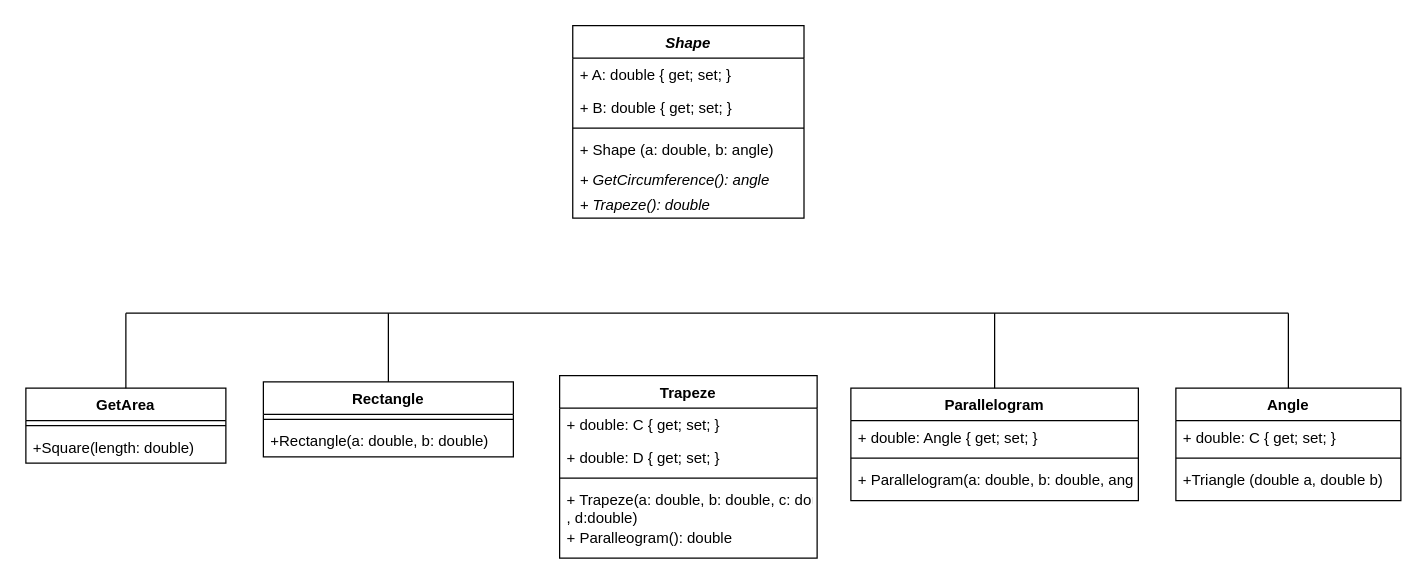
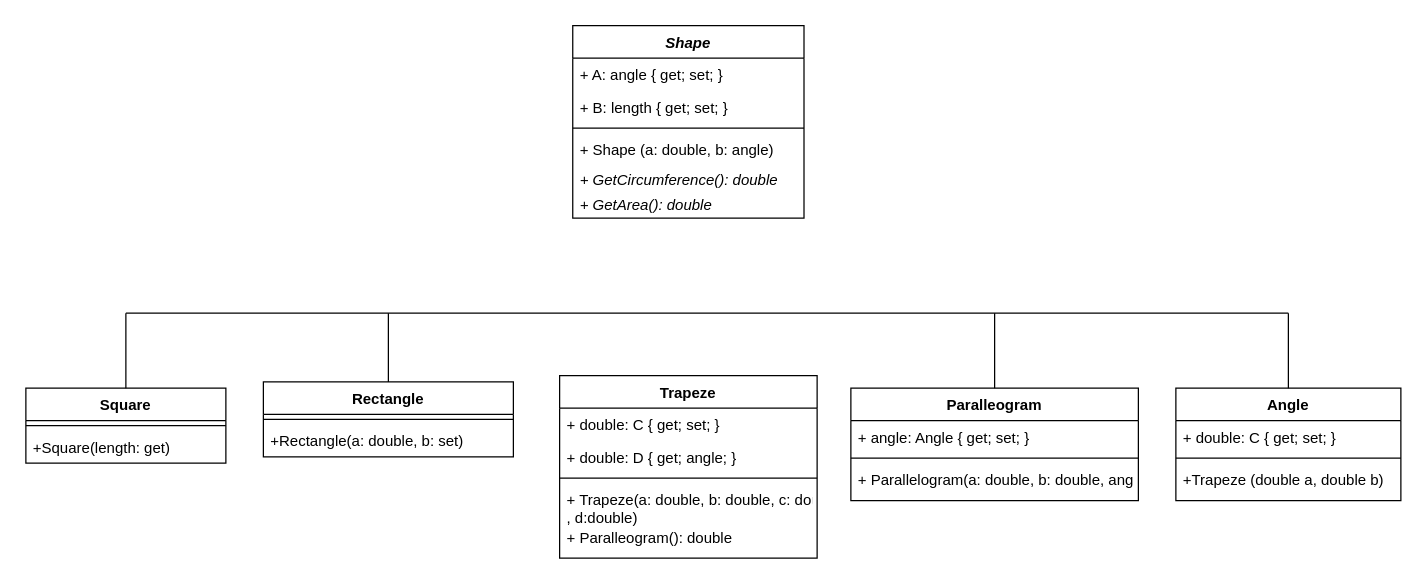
(665, 75) -> (661, 75)
(665, 108) -> (665, 108)
(683, 180) -> (687, 180)
(651, 205) -> (651, 205)
(125, 405) -> (125, 405)
(994, 405) -> (994, 405)
(958, 438) -> (954, 438)
(387, 441) -> (376, 441)
(121, 448) -> (111, 448)
(652, 458) -> (658, 458)
(1291, 480) -> (1291, 480)
